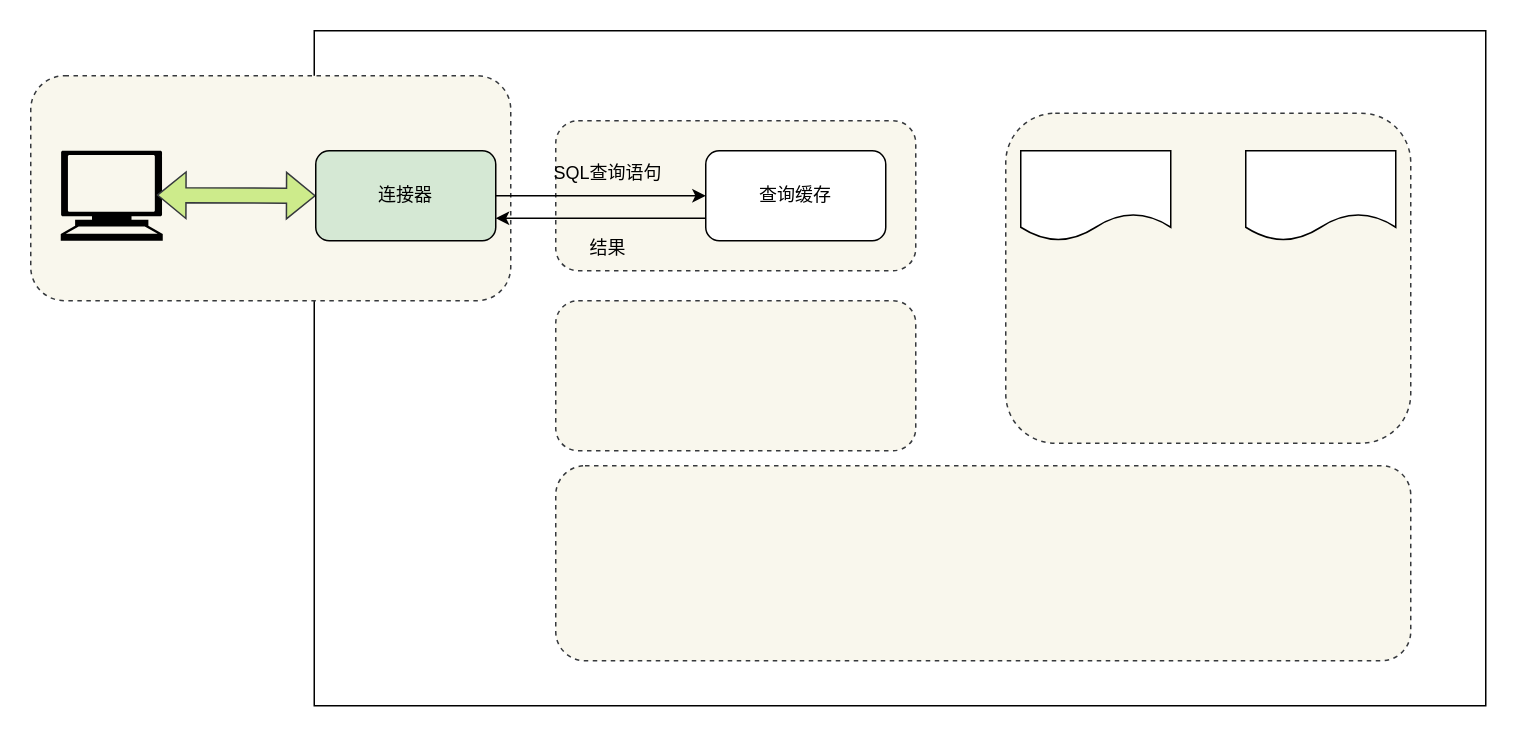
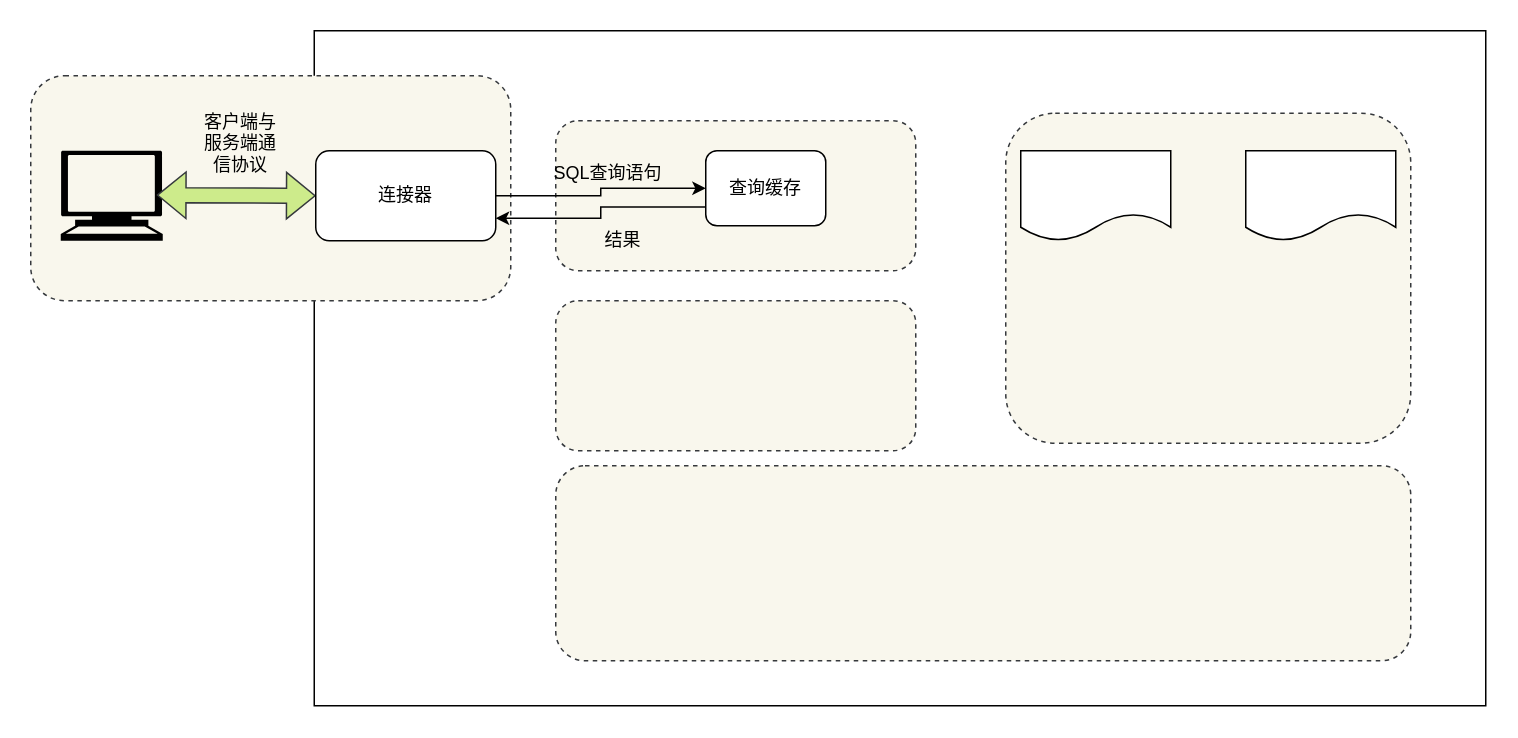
none -> (241, 143)
(406, 196) -> (406, 196)
(796, 196) -> (766, 188)
(608, 248) -> (623, 241)
